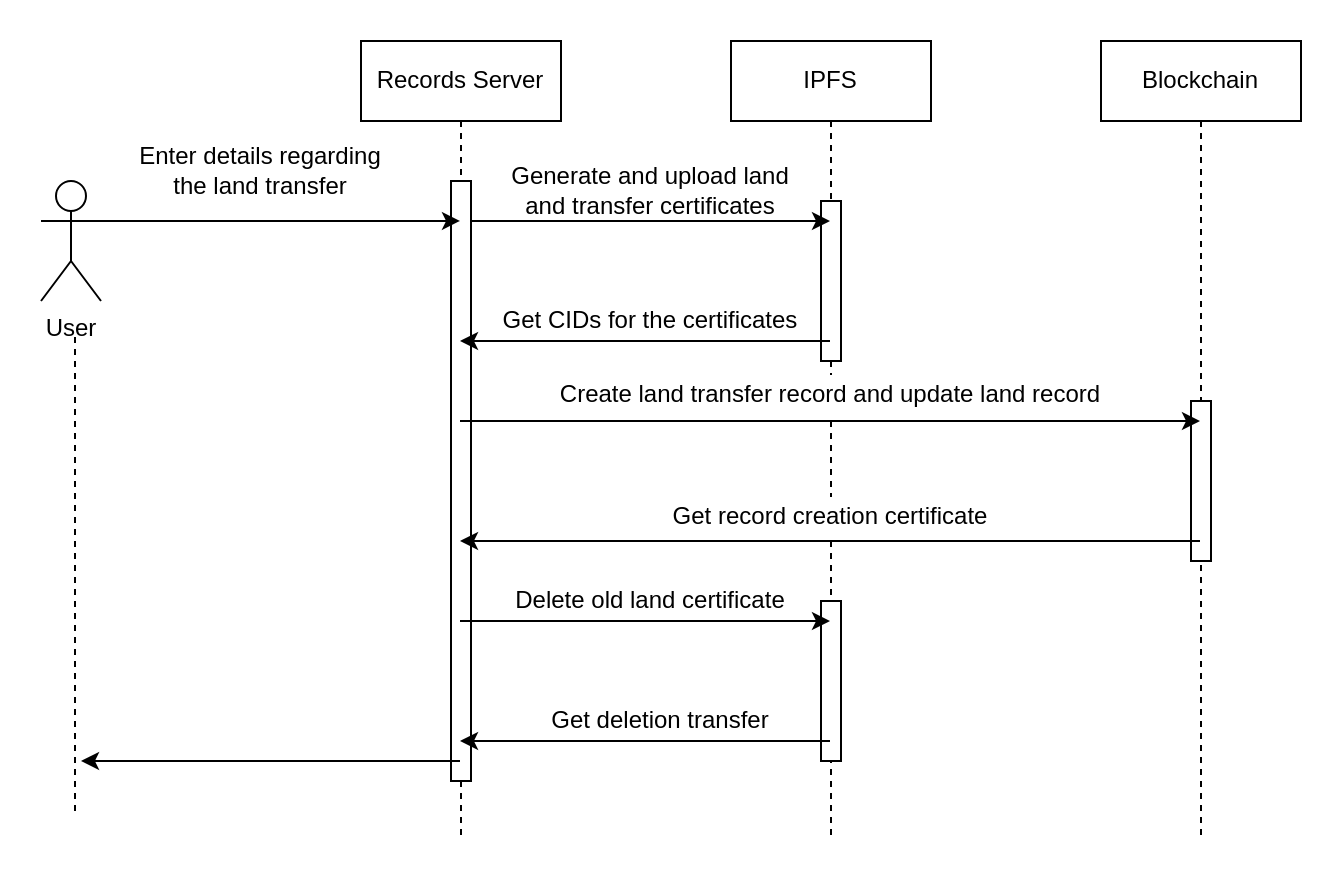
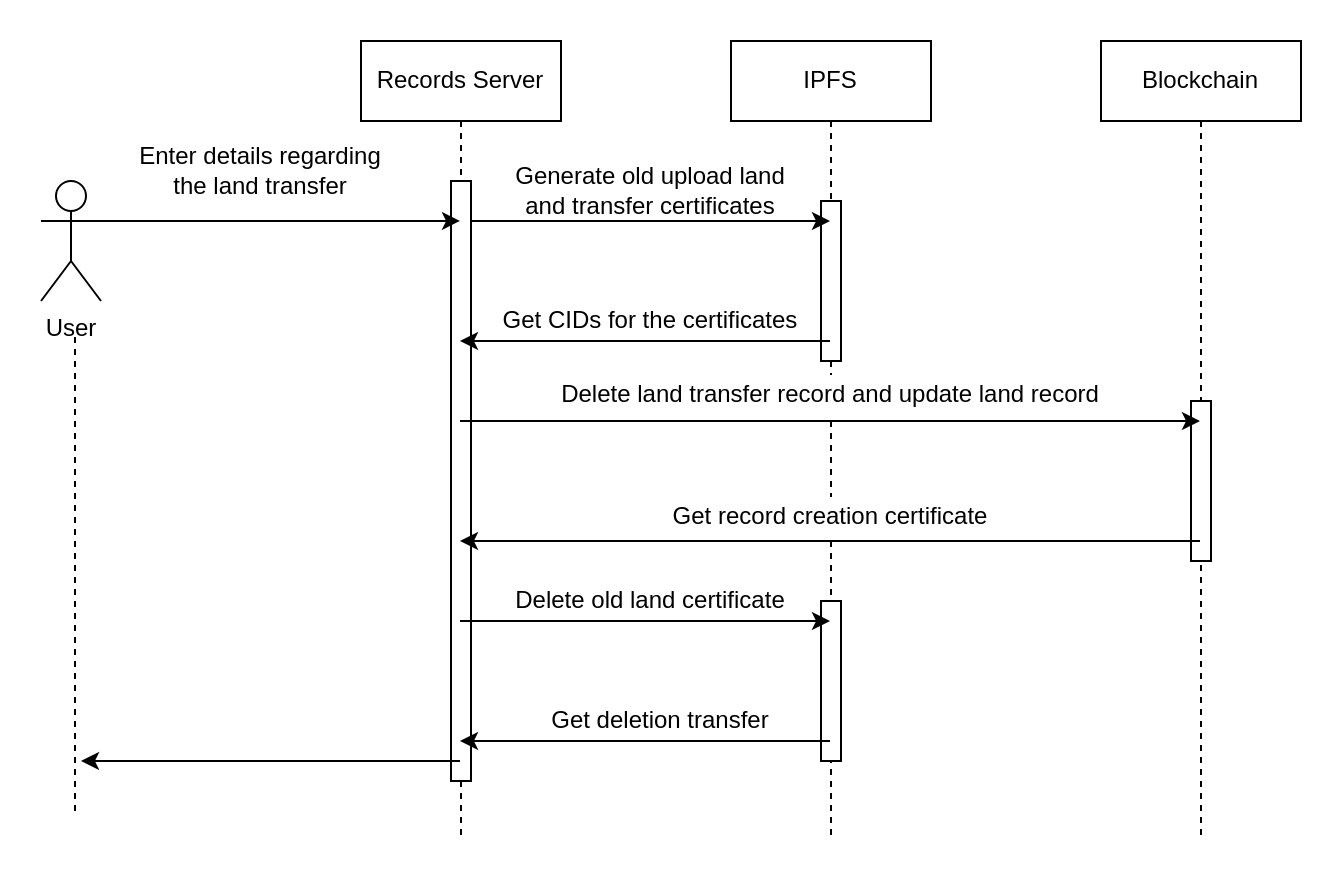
(651, 191) -> (651, 191)
(831, 395) -> (831, 395)
